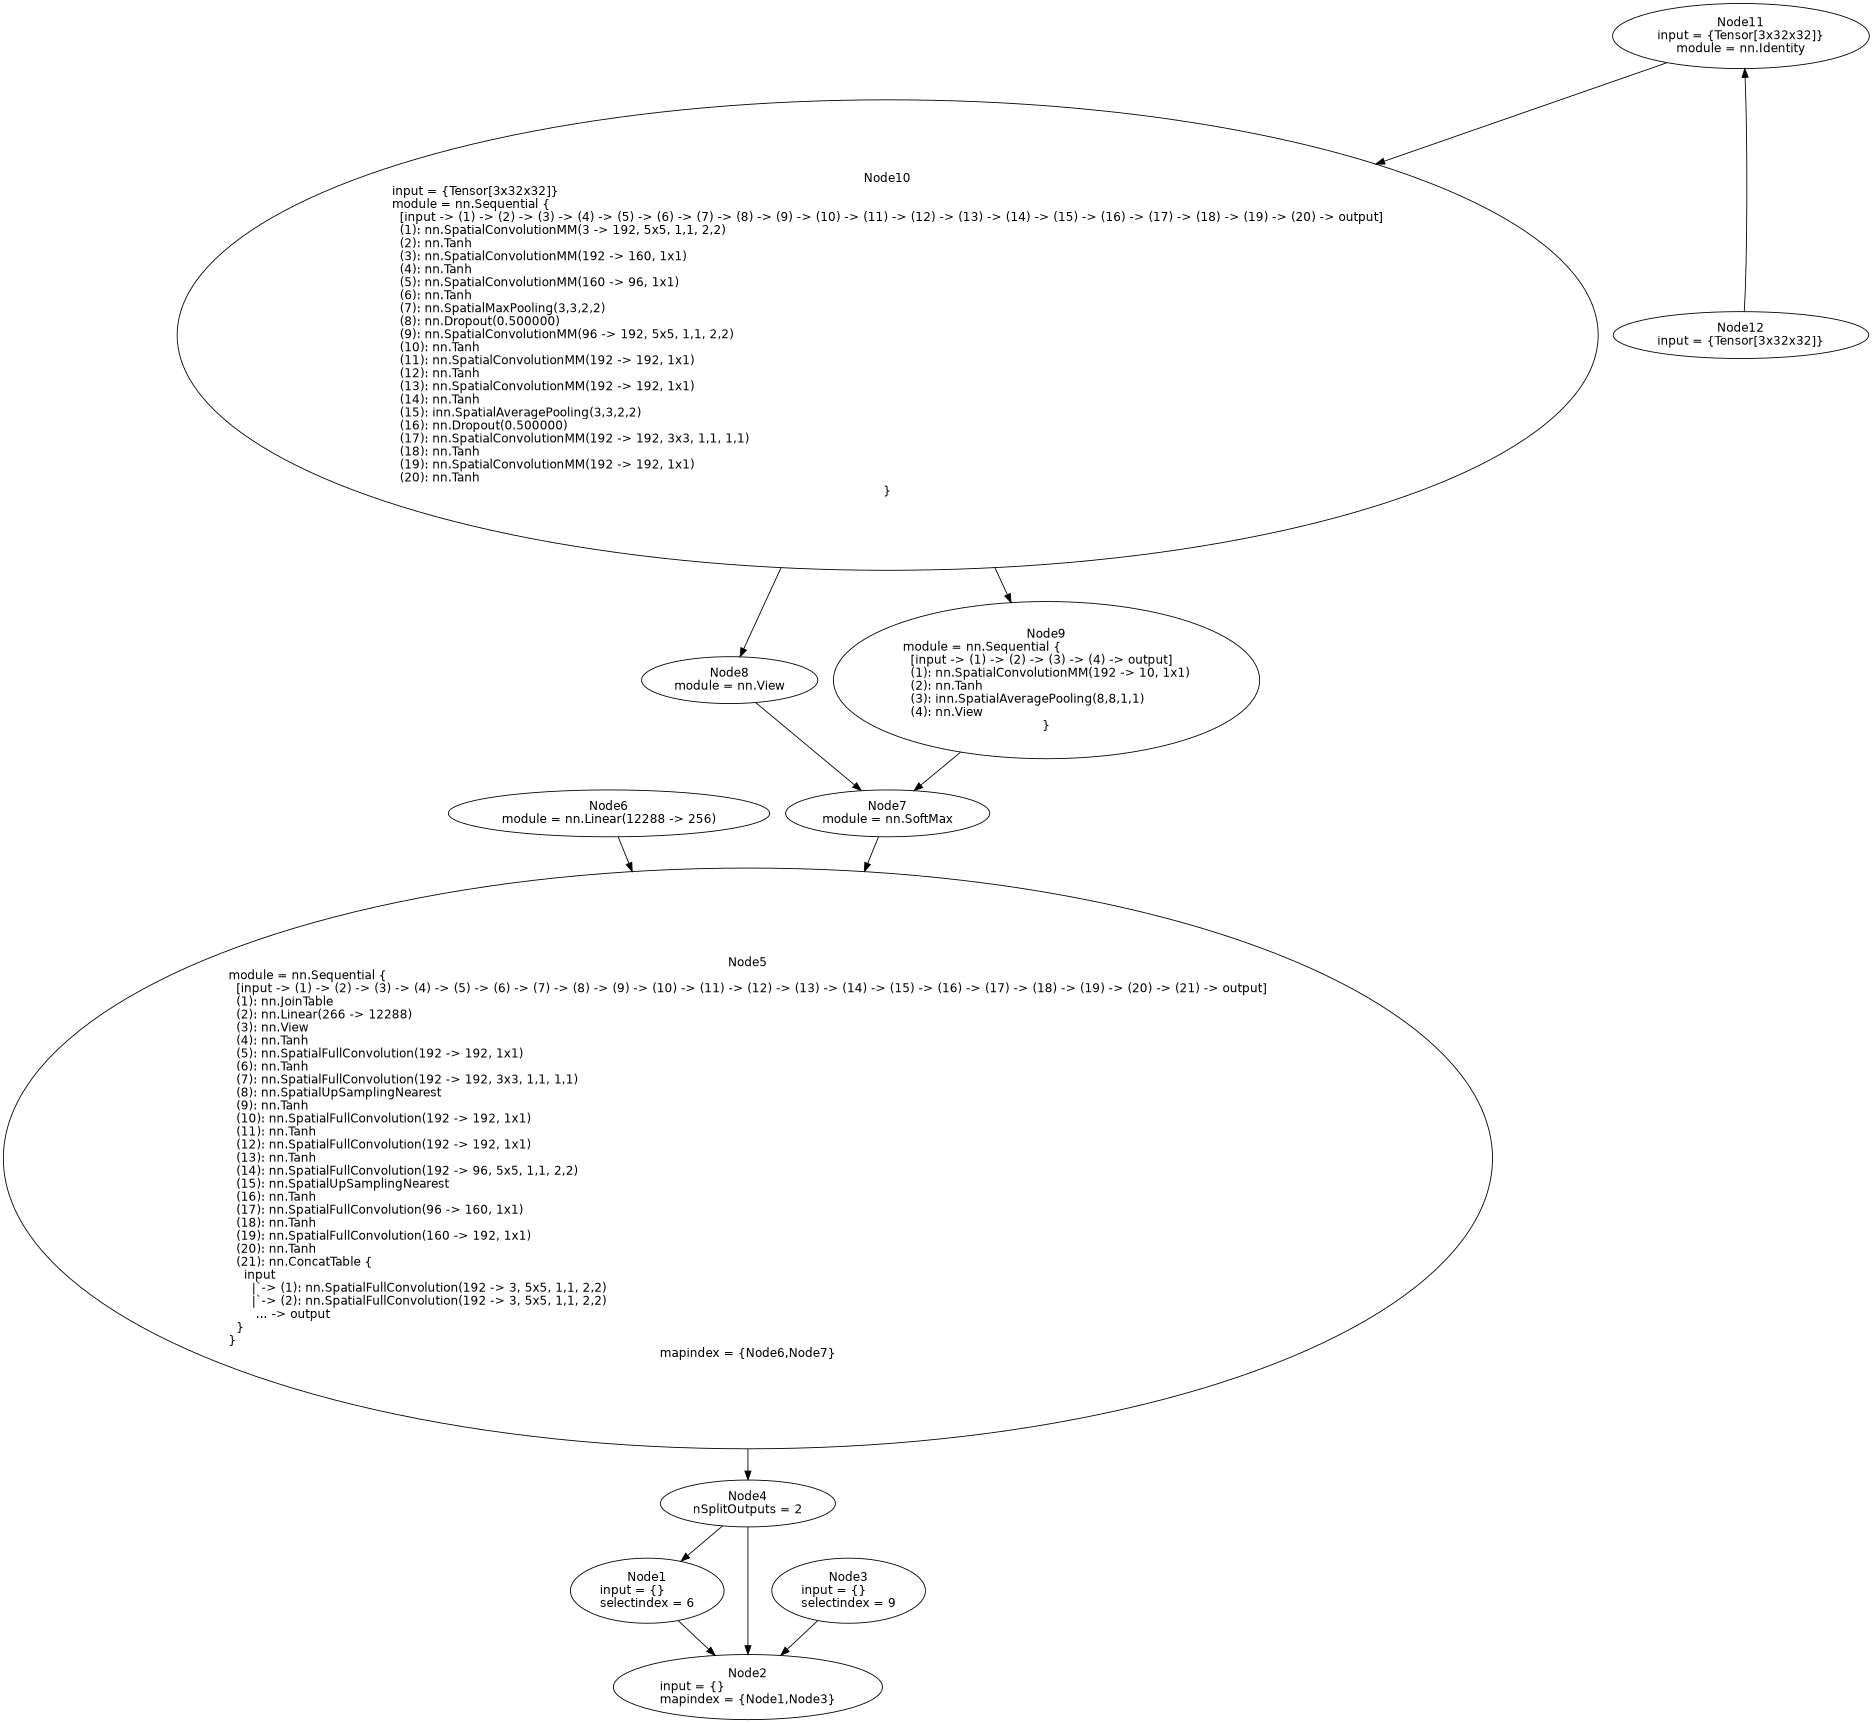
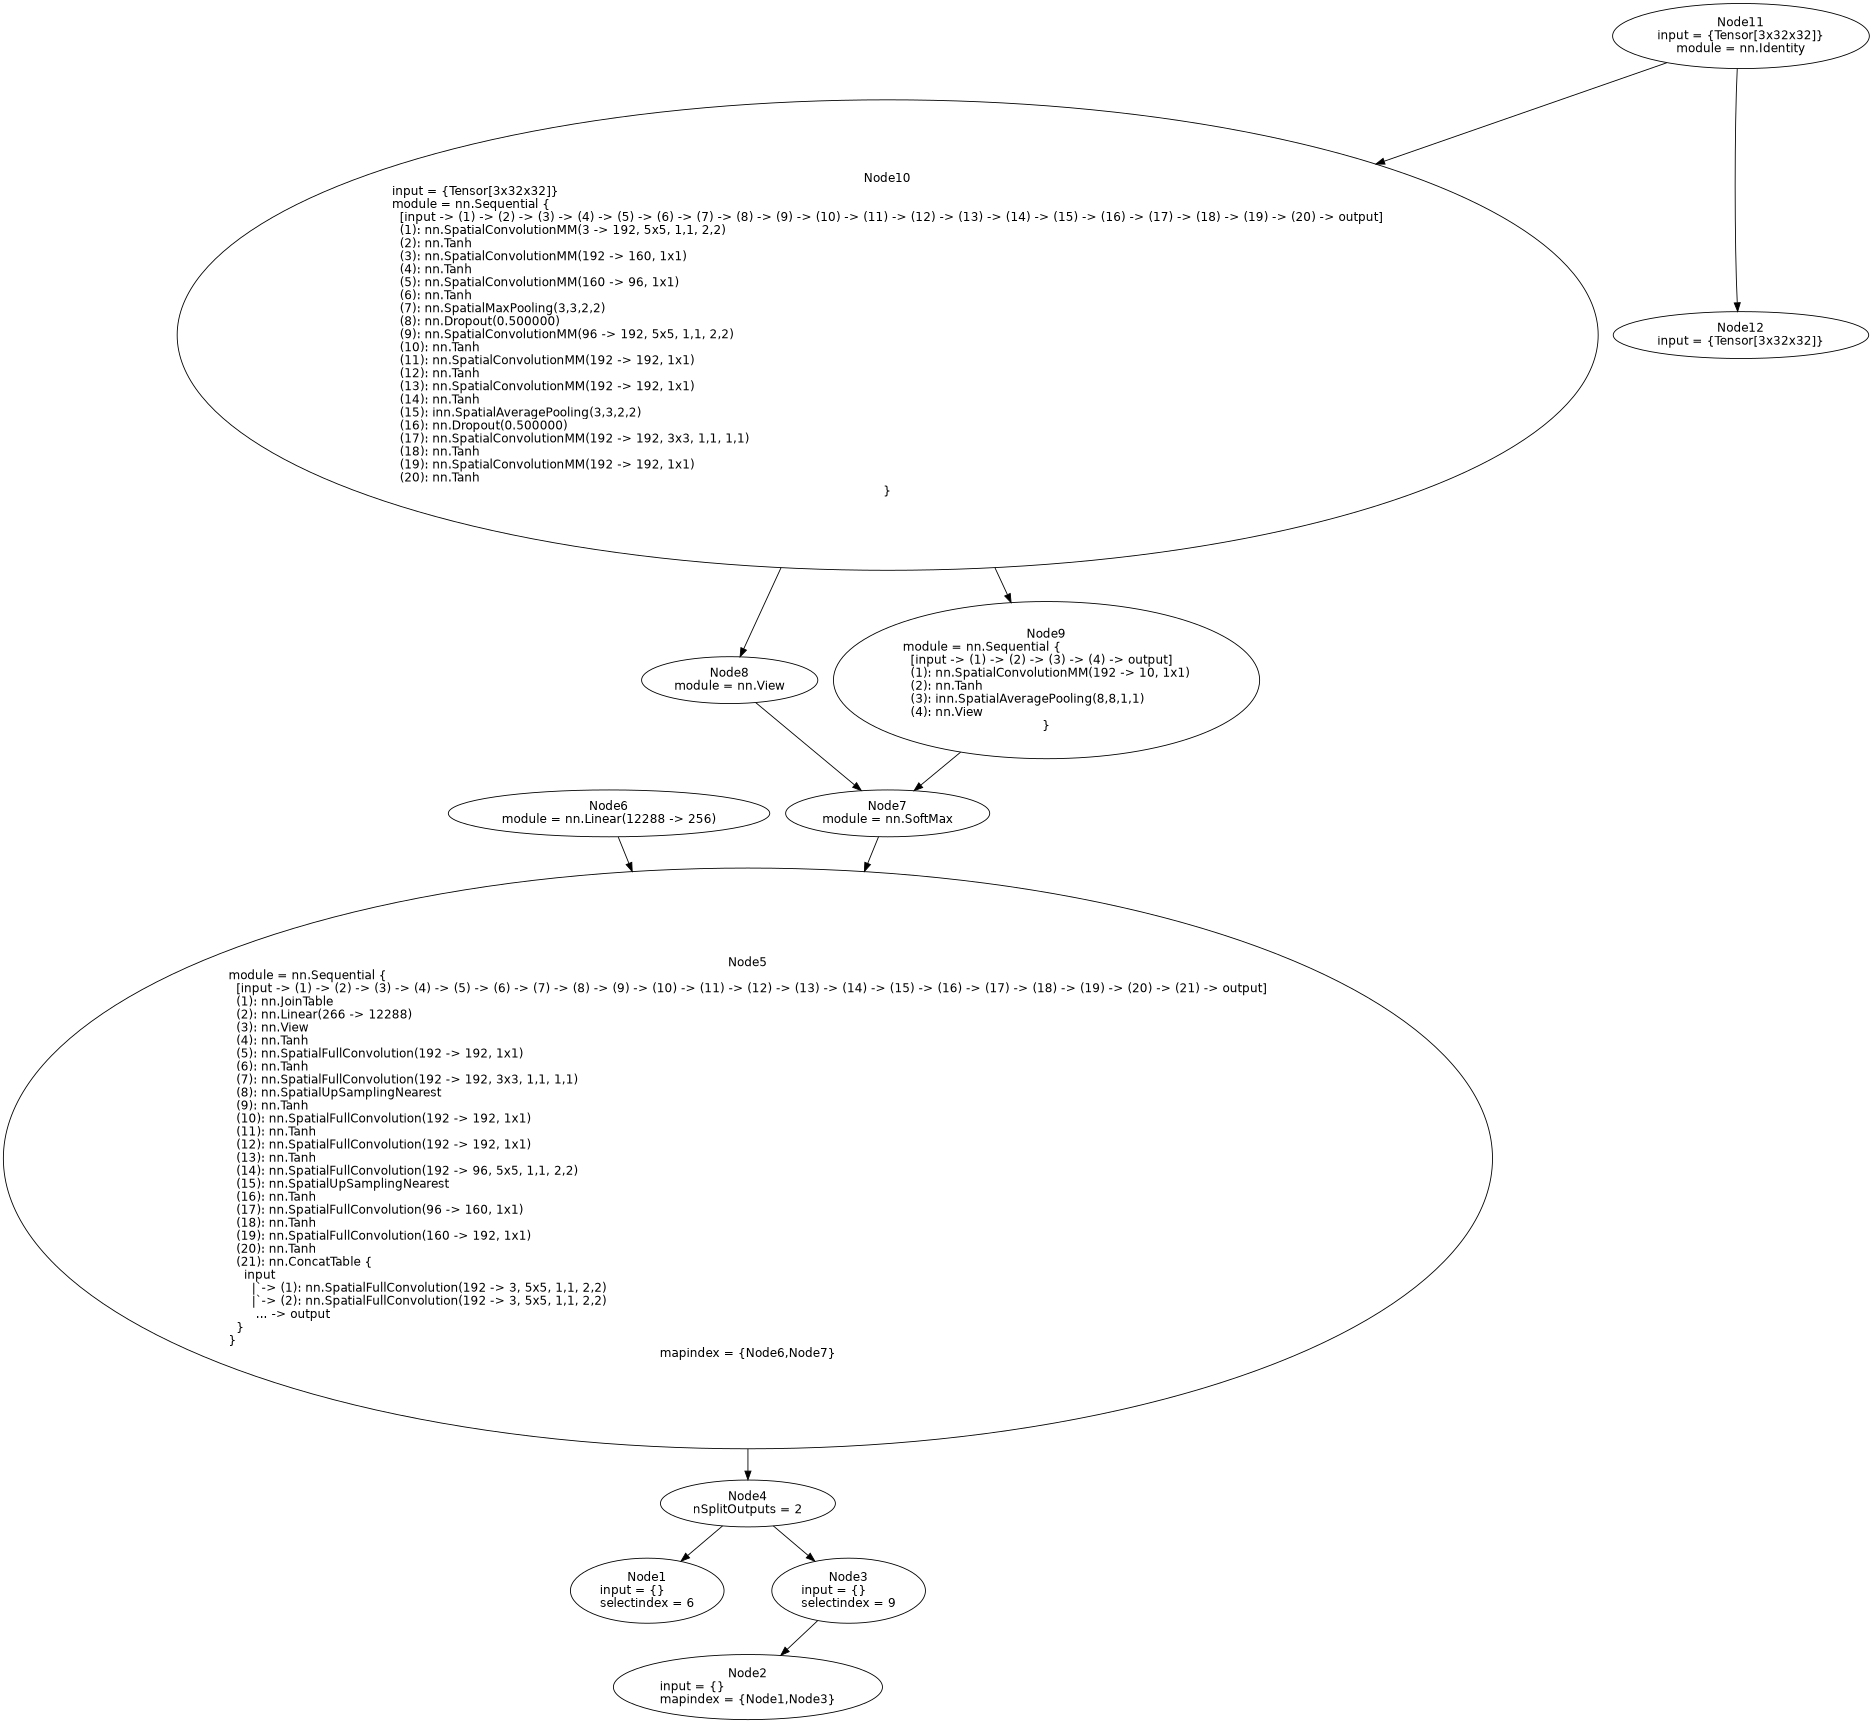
(1747, 195) -> (1735, 186)
(748, 1586) -> (791, 1541)
(693, 1635) -> none
